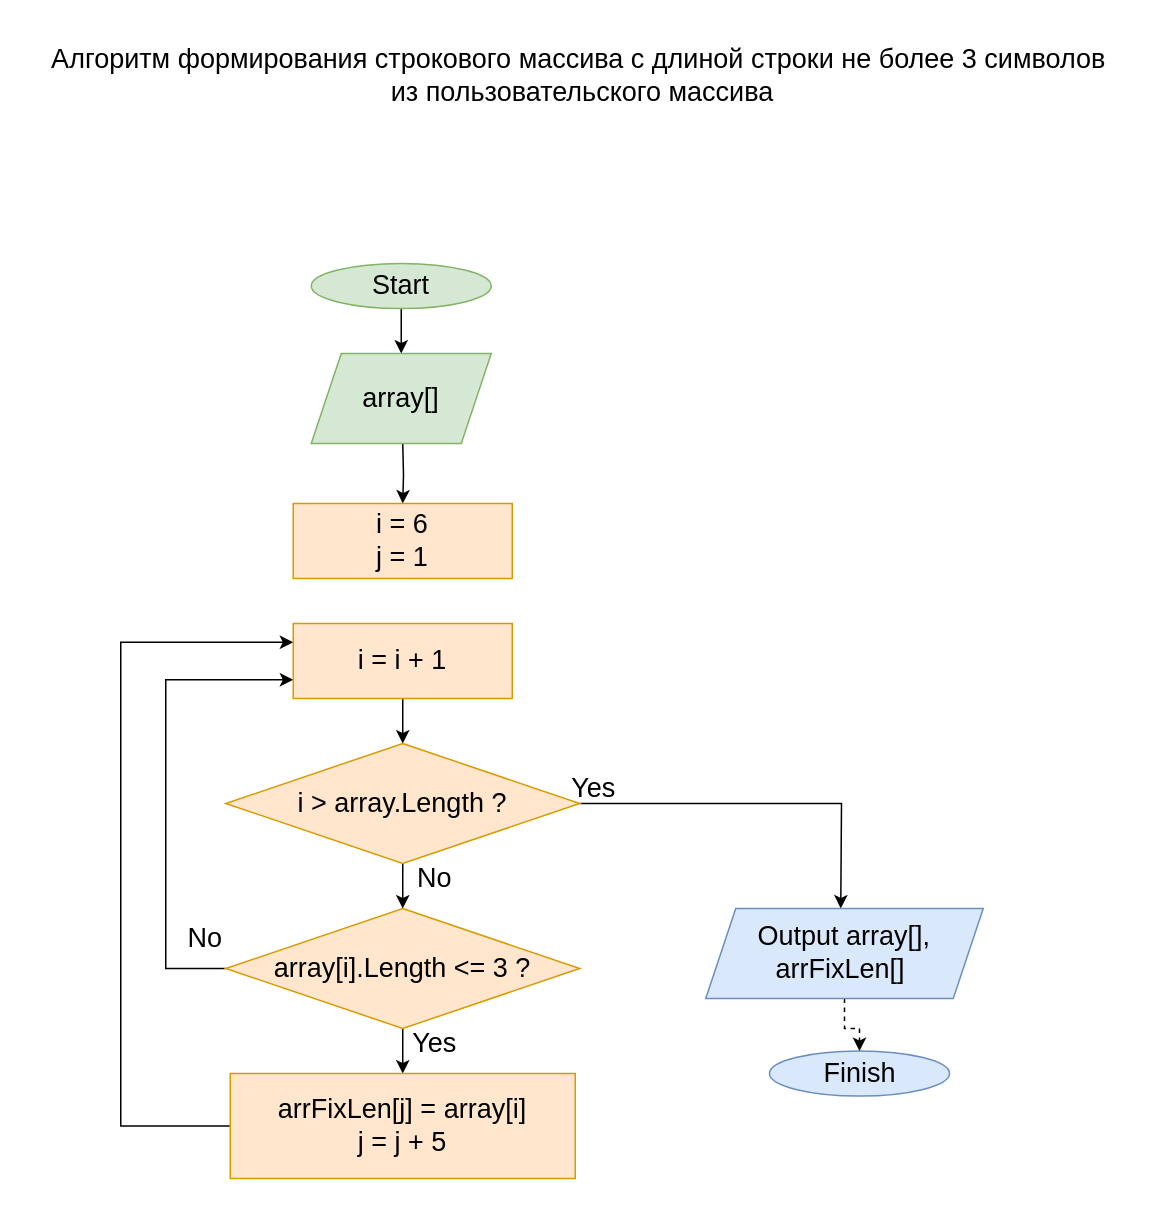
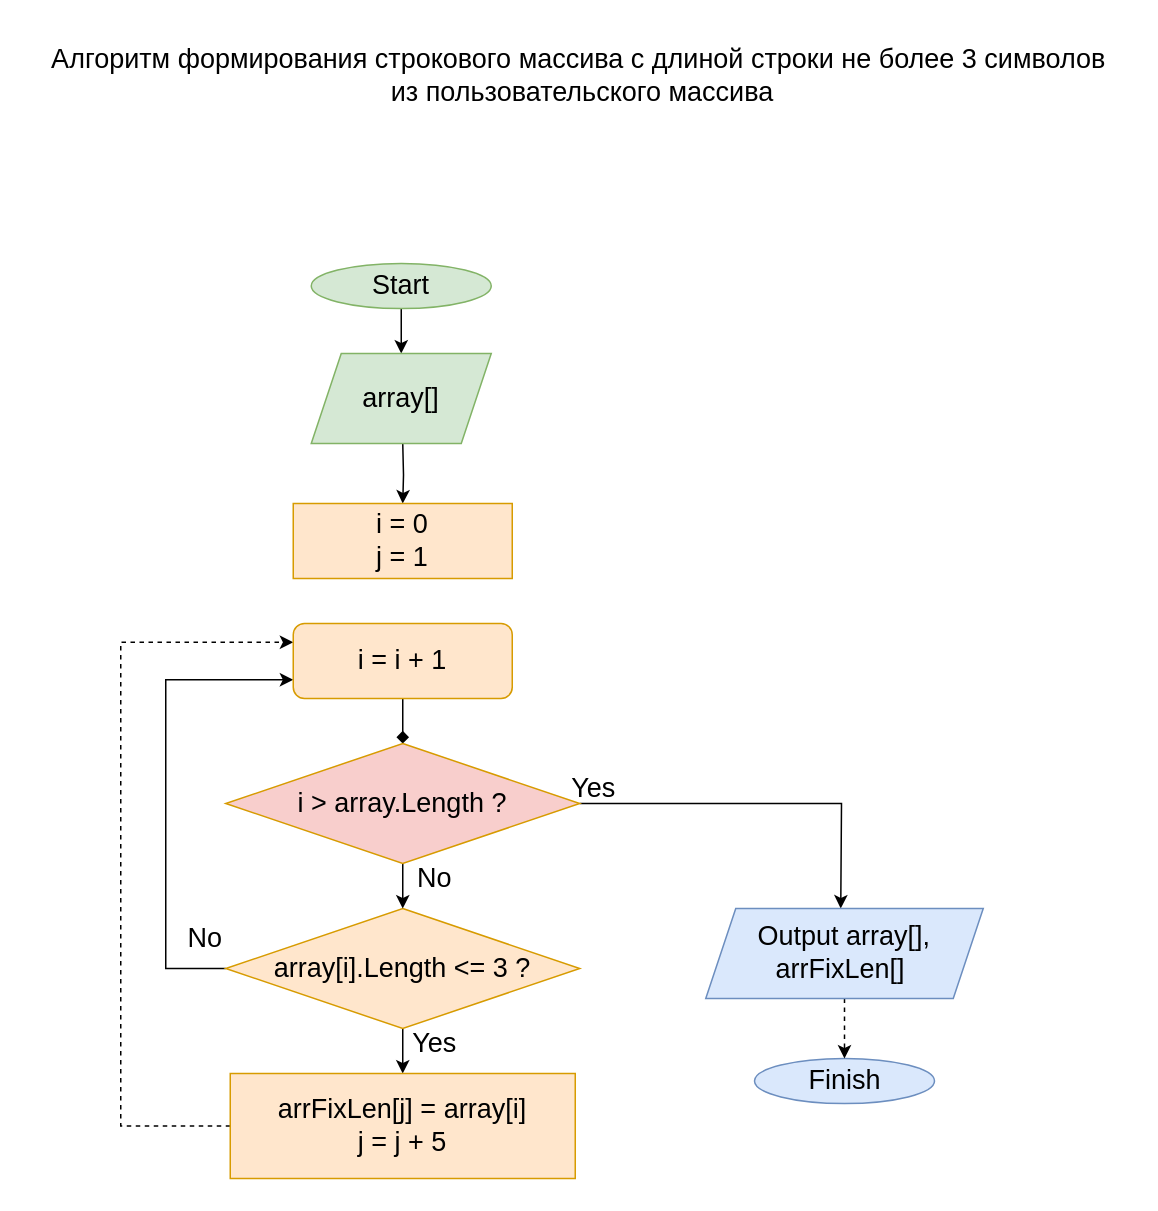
(403, 541) -> (403, 541)
(403, 661) -> (403, 661)
(403, 732) -> (403, 731)
(403, 803) -> (403, 803)
(121, 856) -> (121, 856)
(860, 1073) -> (845, 1081)
